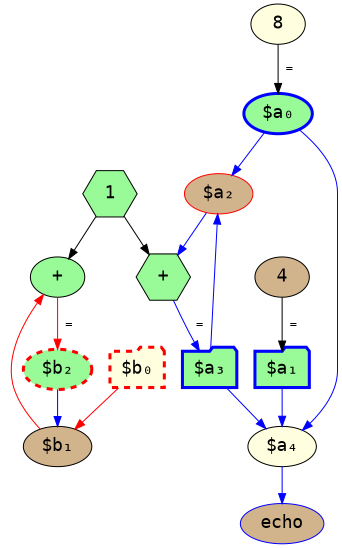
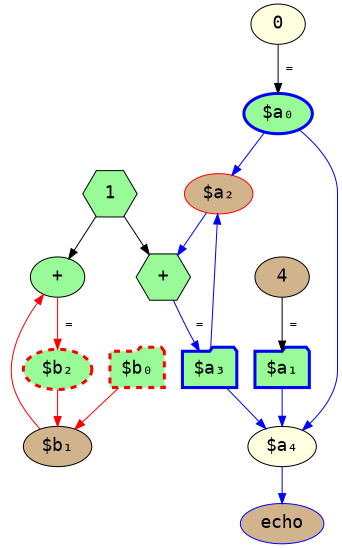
(278, 24) -> (278, 24)
(137, 369) -> (137, 369)
(58, 403) -> (58, 403)
